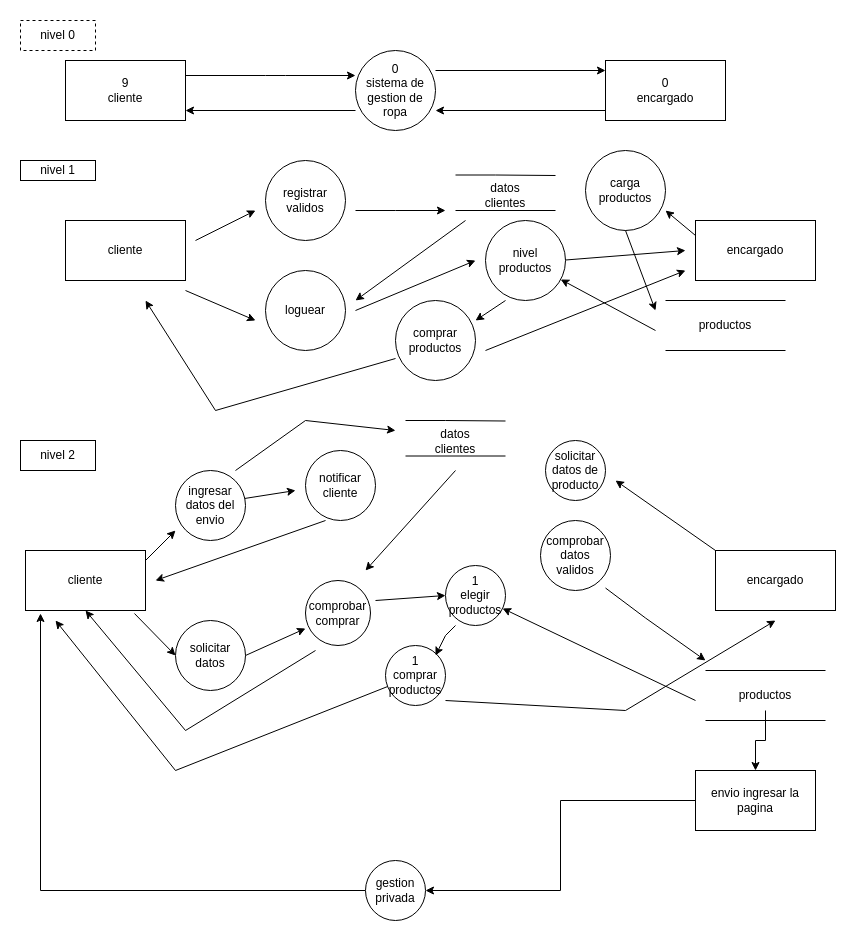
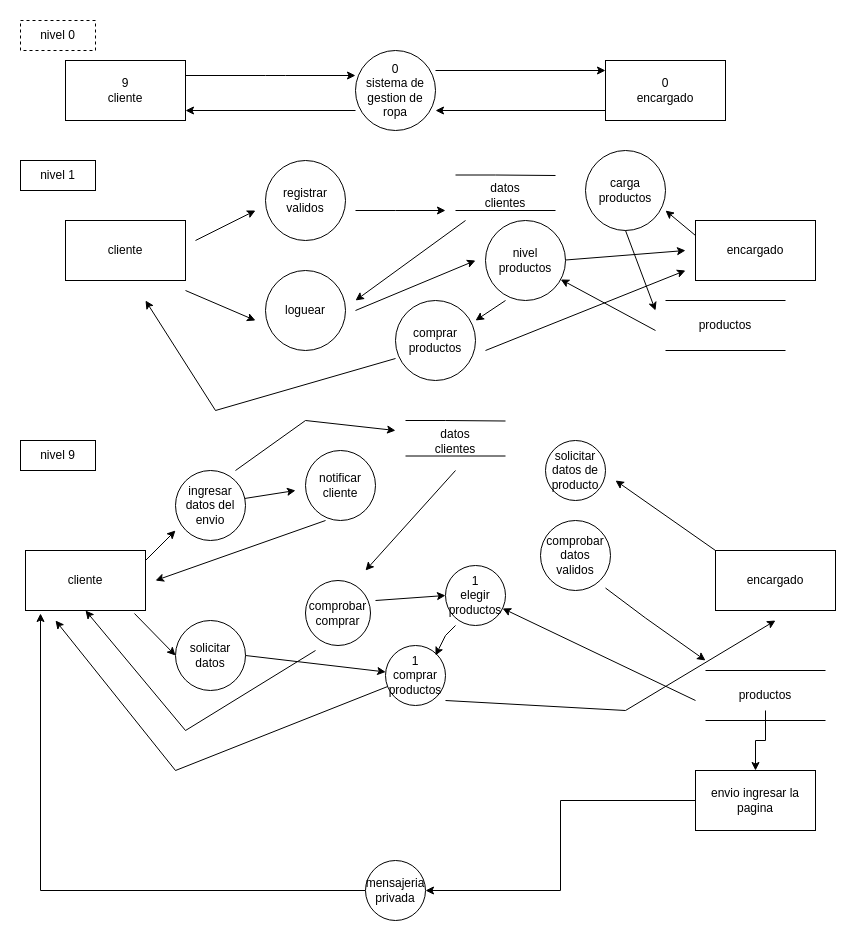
(58, 171) -> (58, 176)
(58, 456) -> (58, 456)
(272, 644) -> (312, 663)
(396, 891) -> (396, 891)
